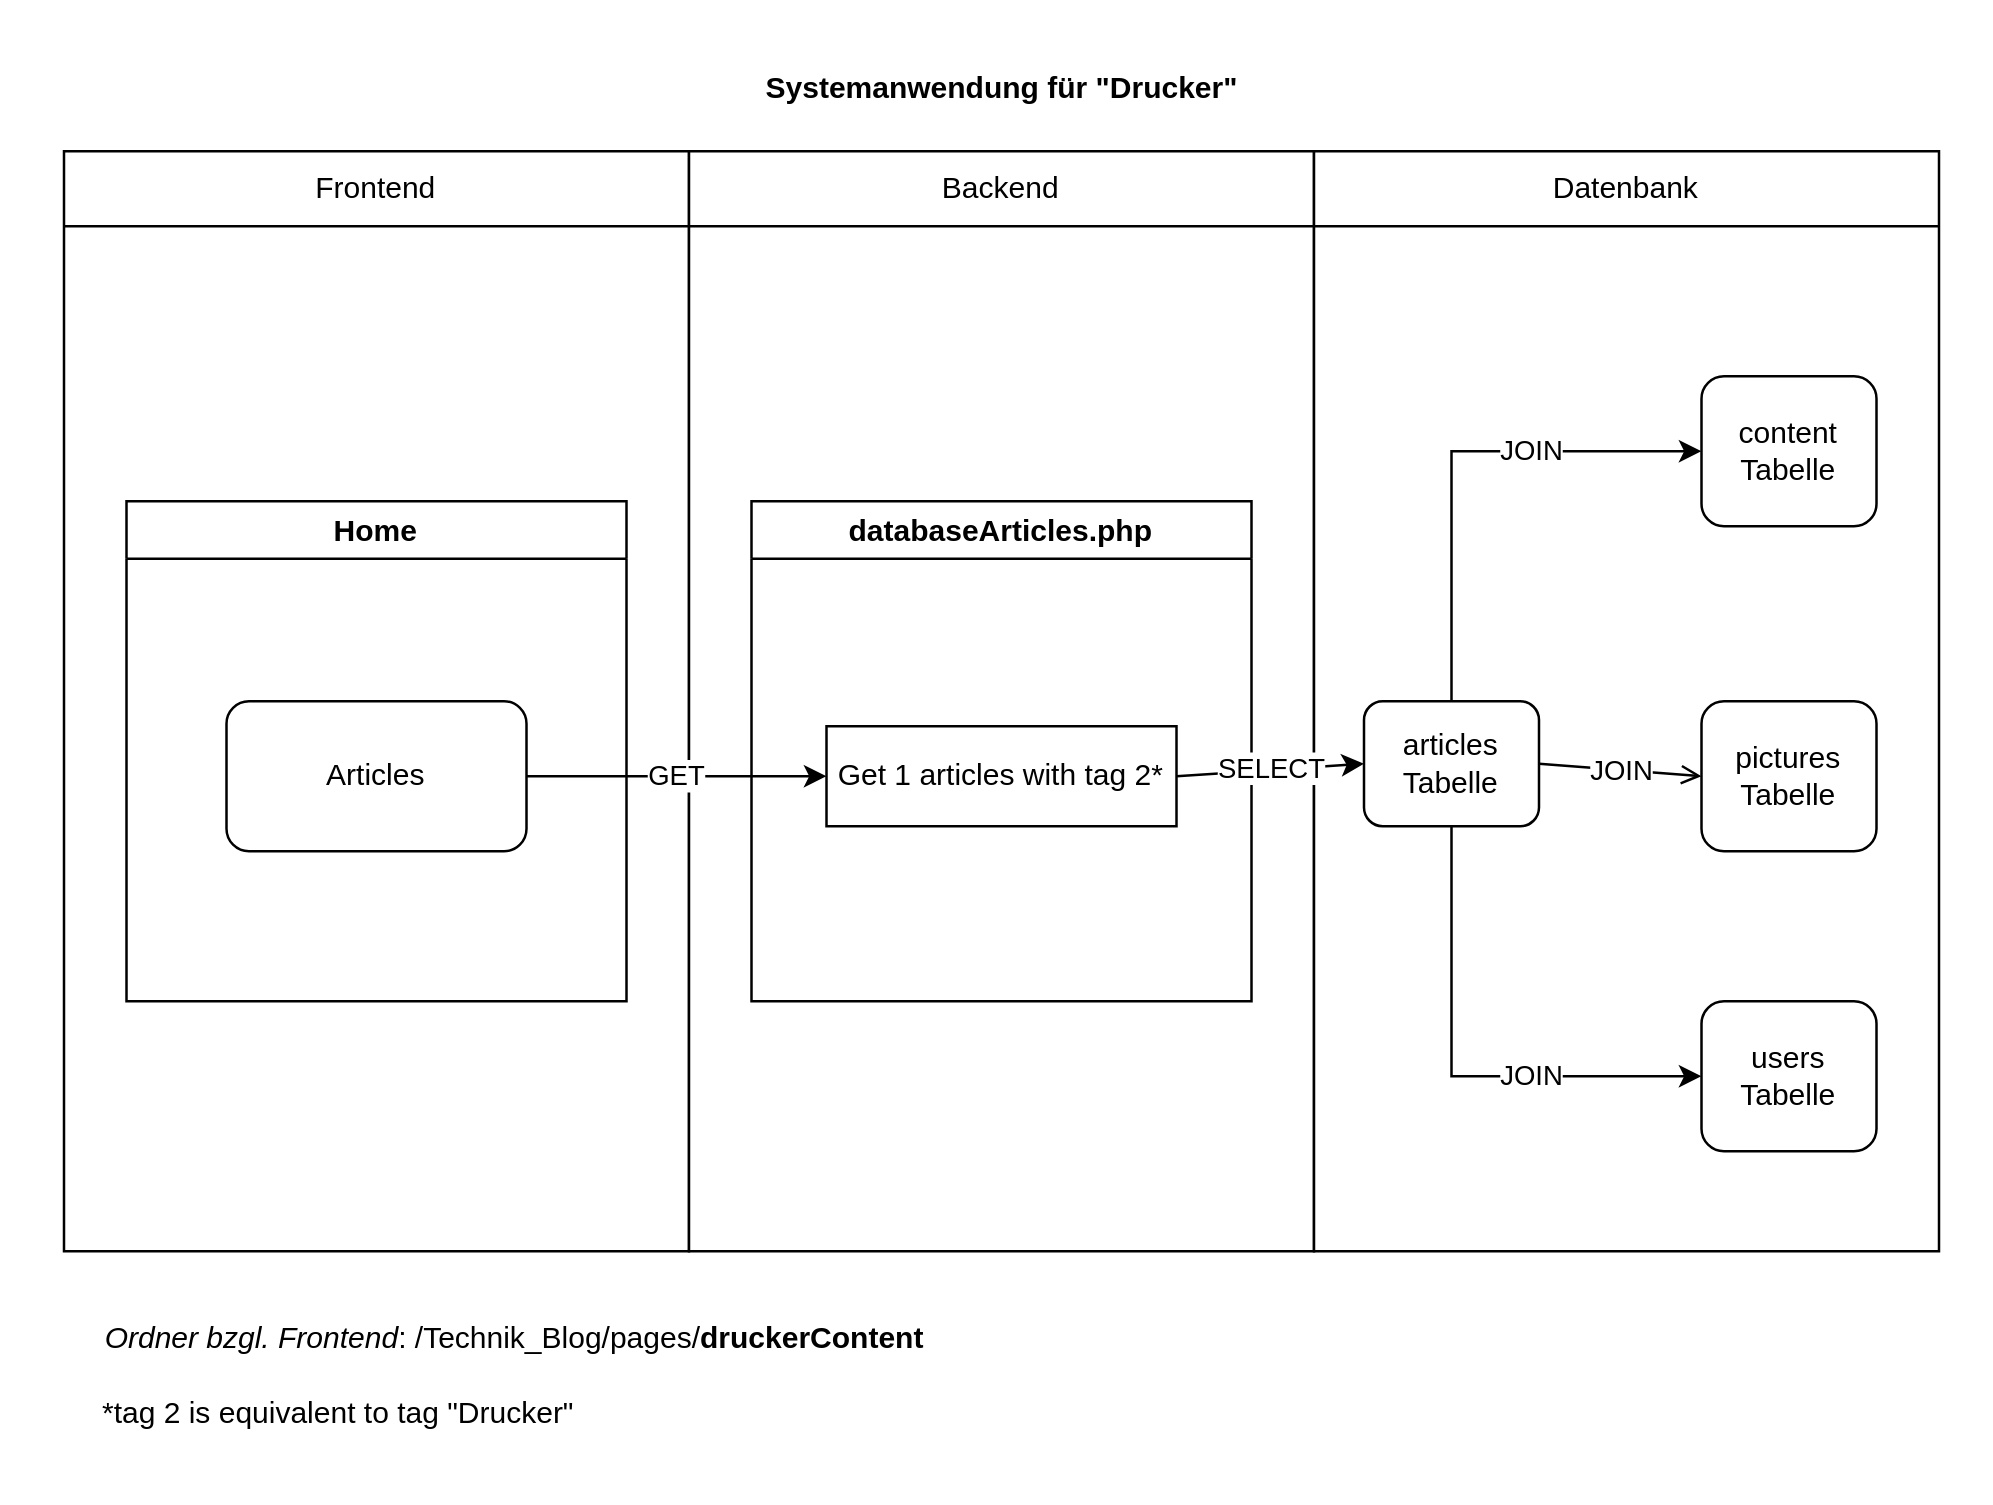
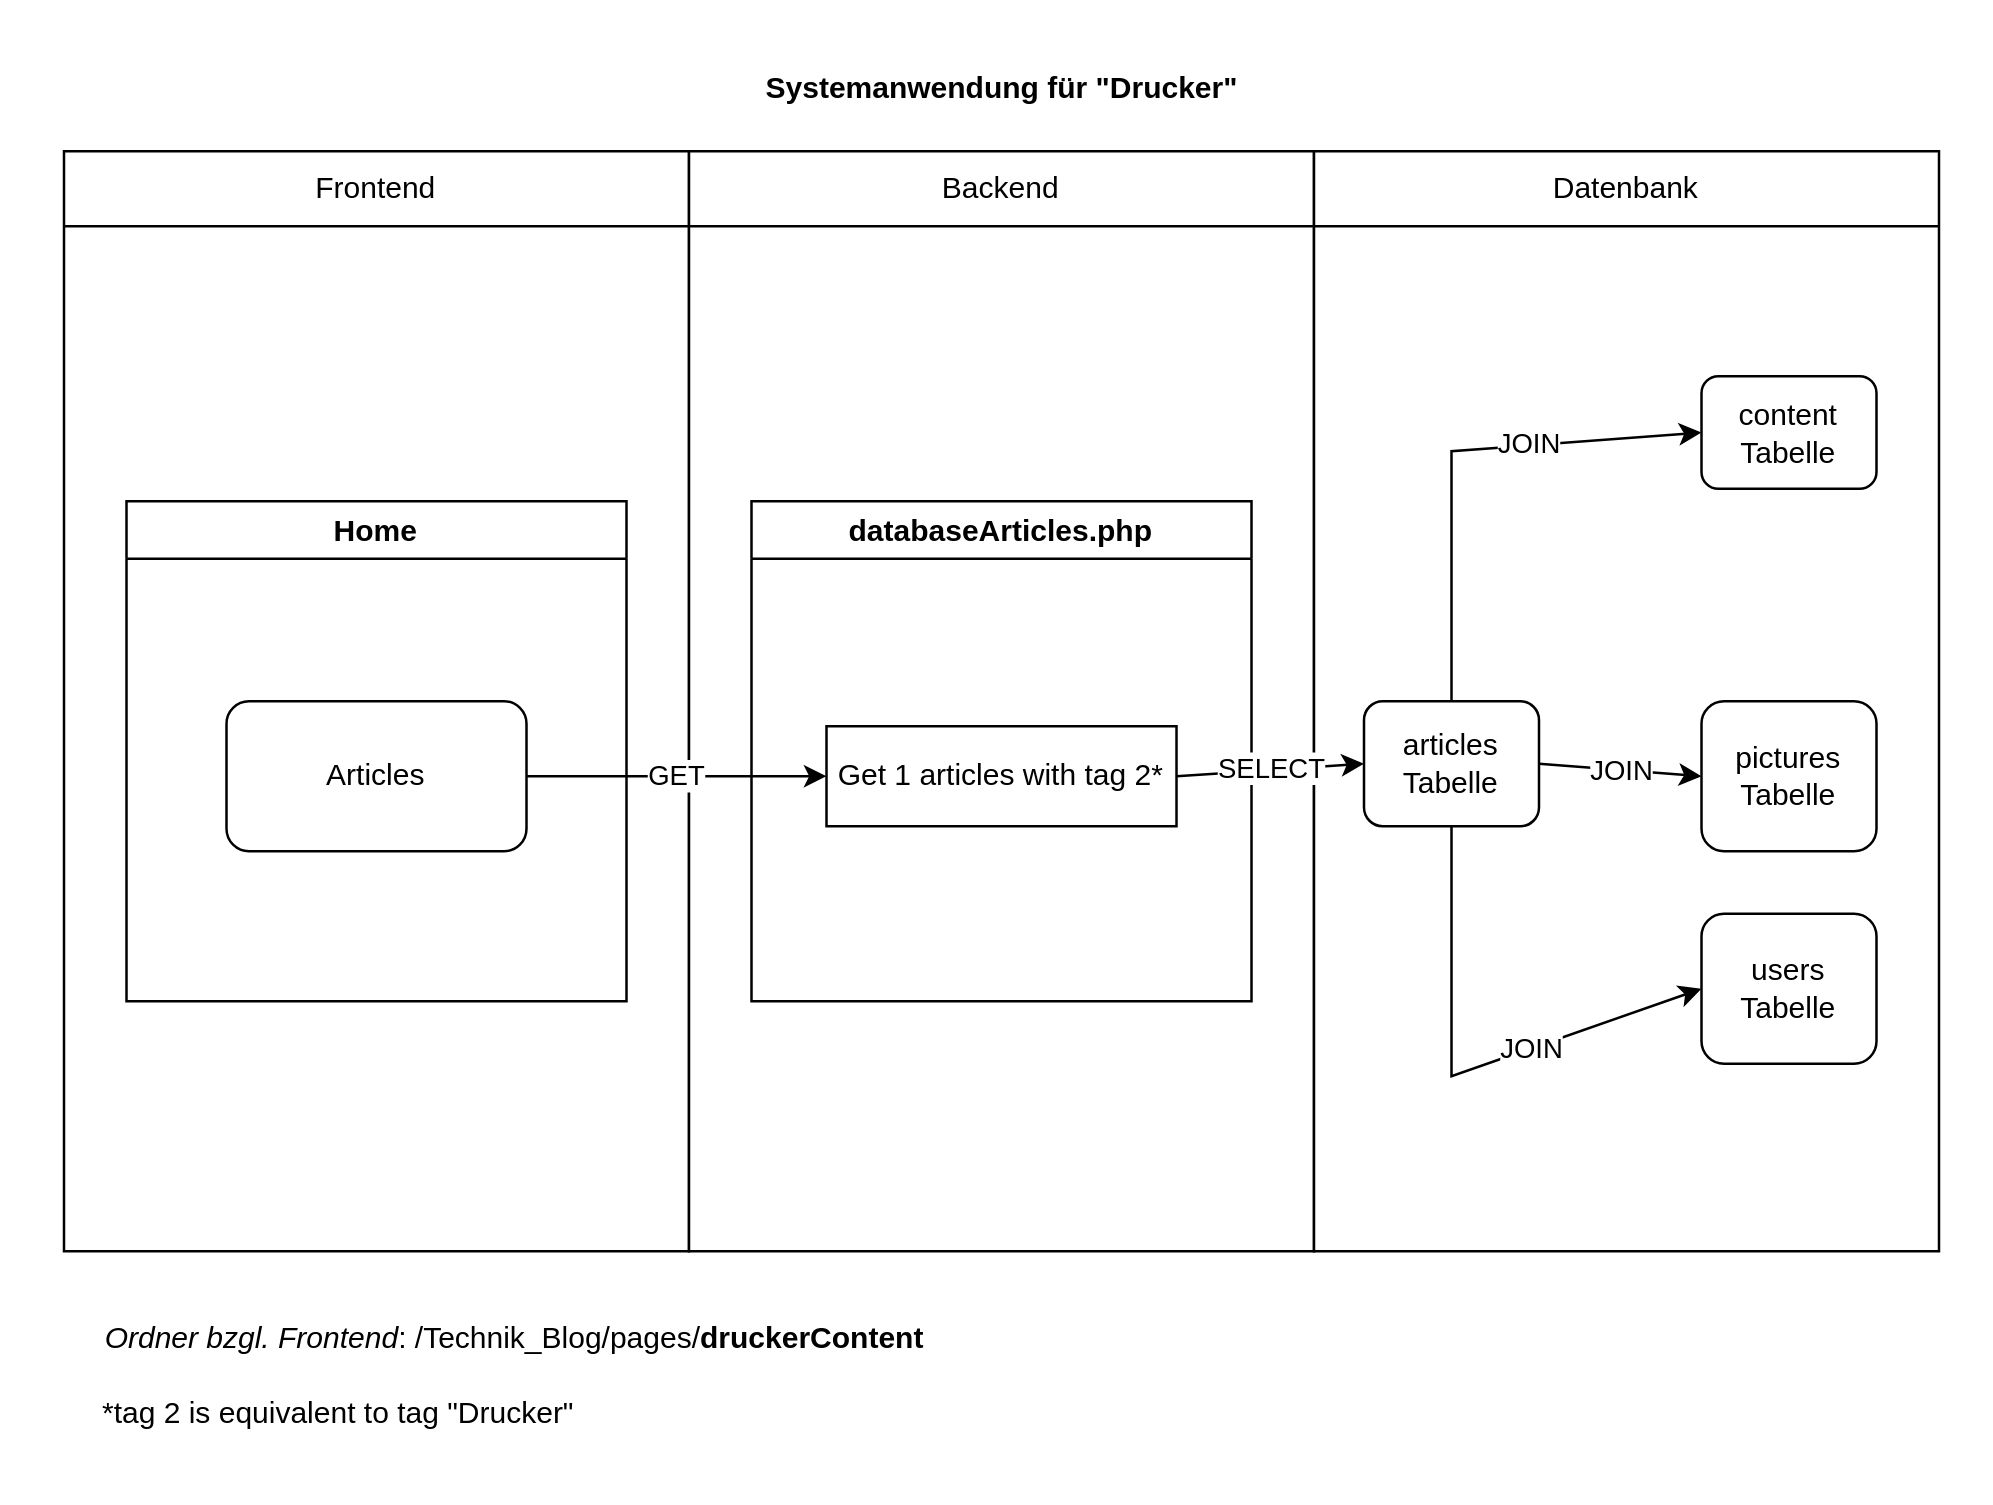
(1789, 451) -> (1789, 433)
(1687, 775) -> (1683, 775)
(1789, 1076) -> (1789, 989)
